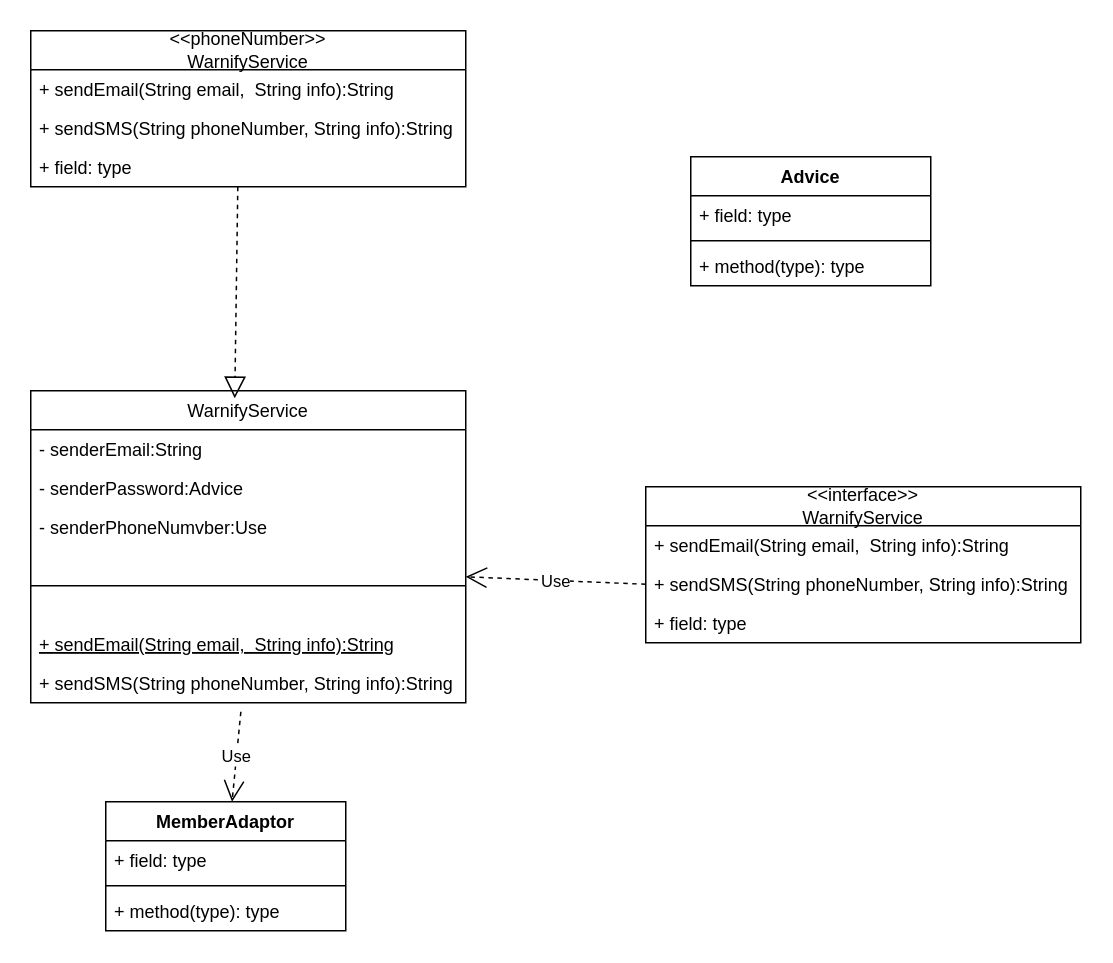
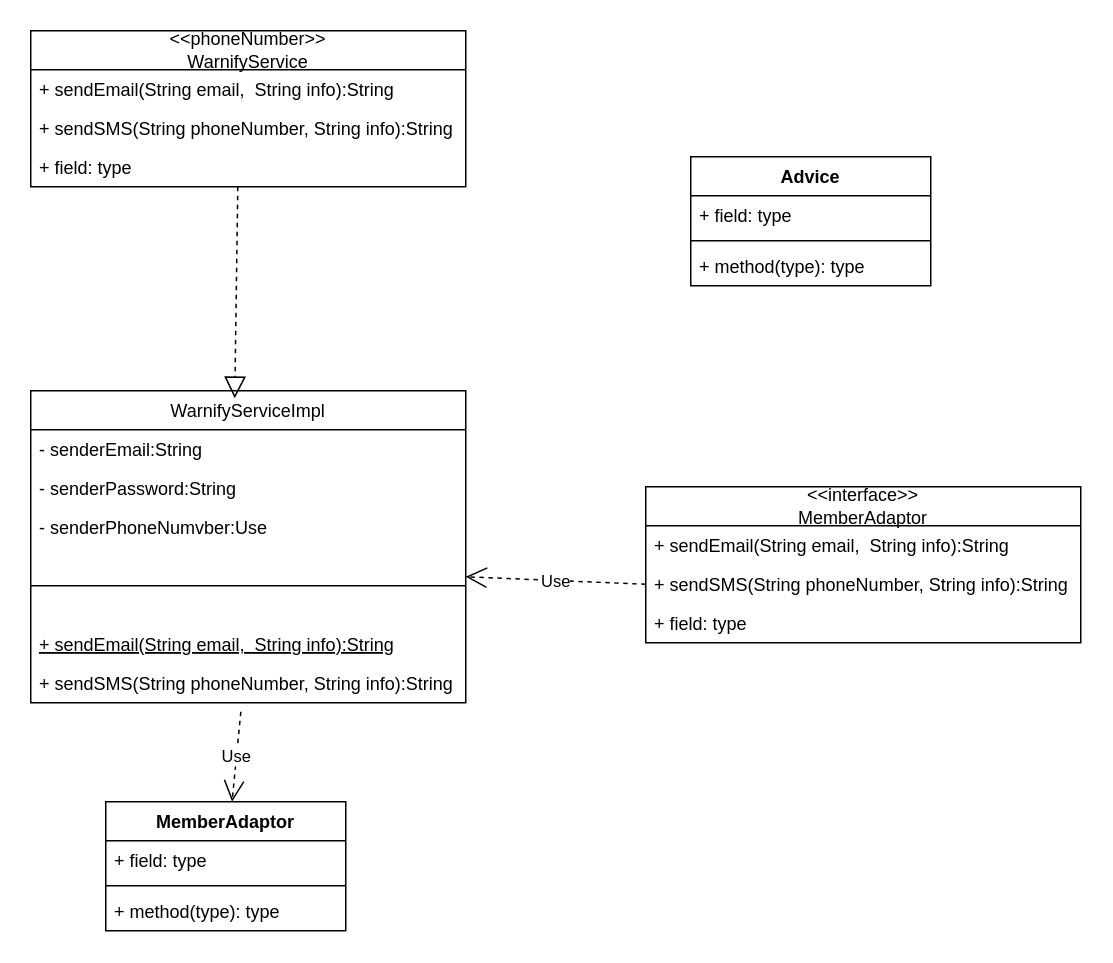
(248, 411) -> (248, 411)
(148, 489) -> (148, 489)
(863, 506) -> (863, 506)
